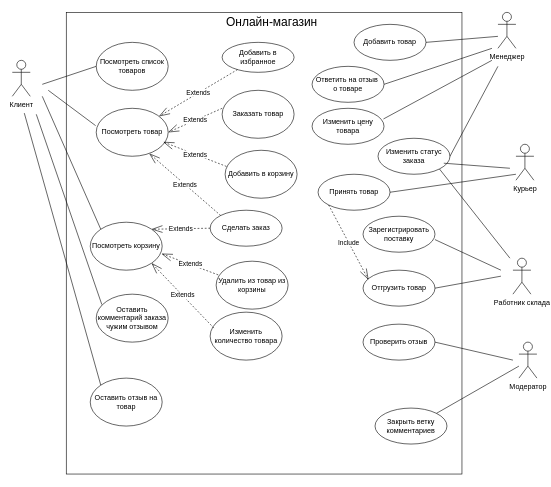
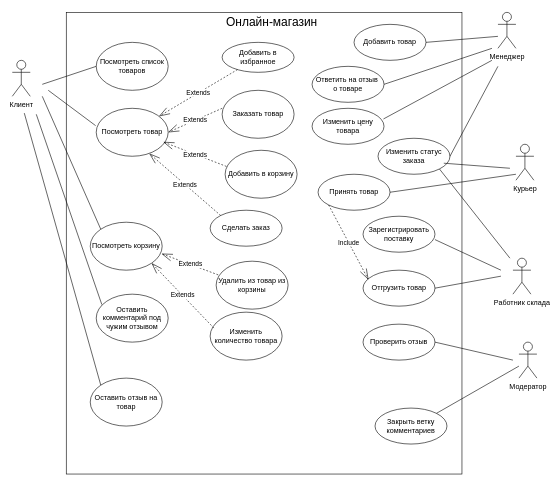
(180, 229) -> none
(132, 318) -> (132, 318)
